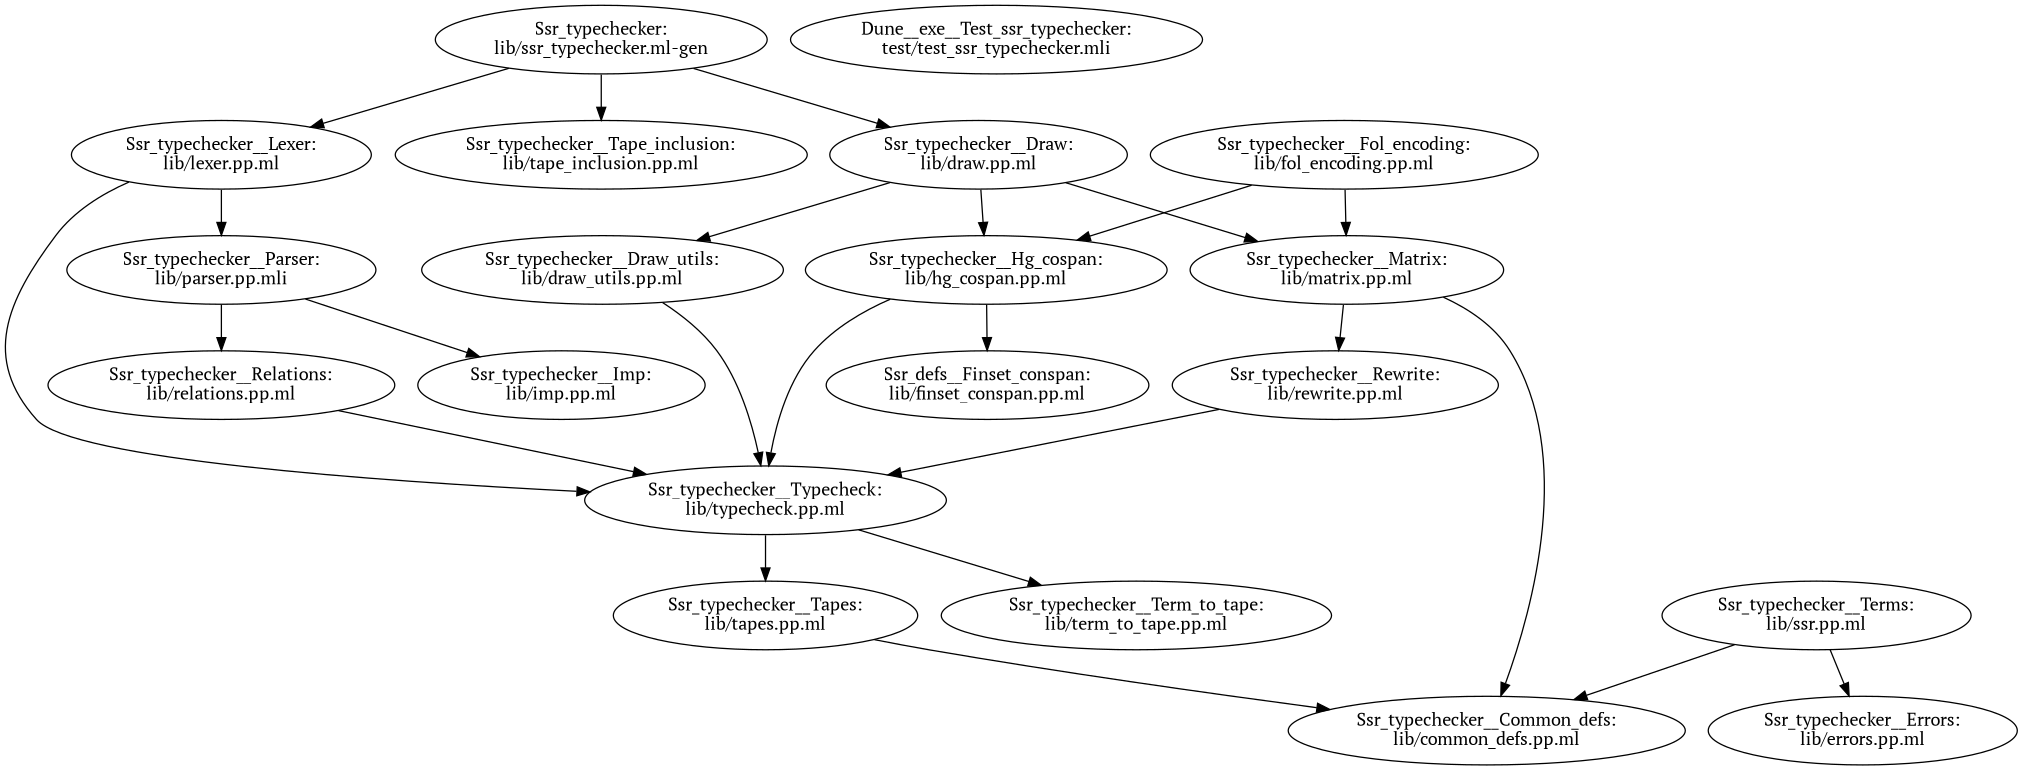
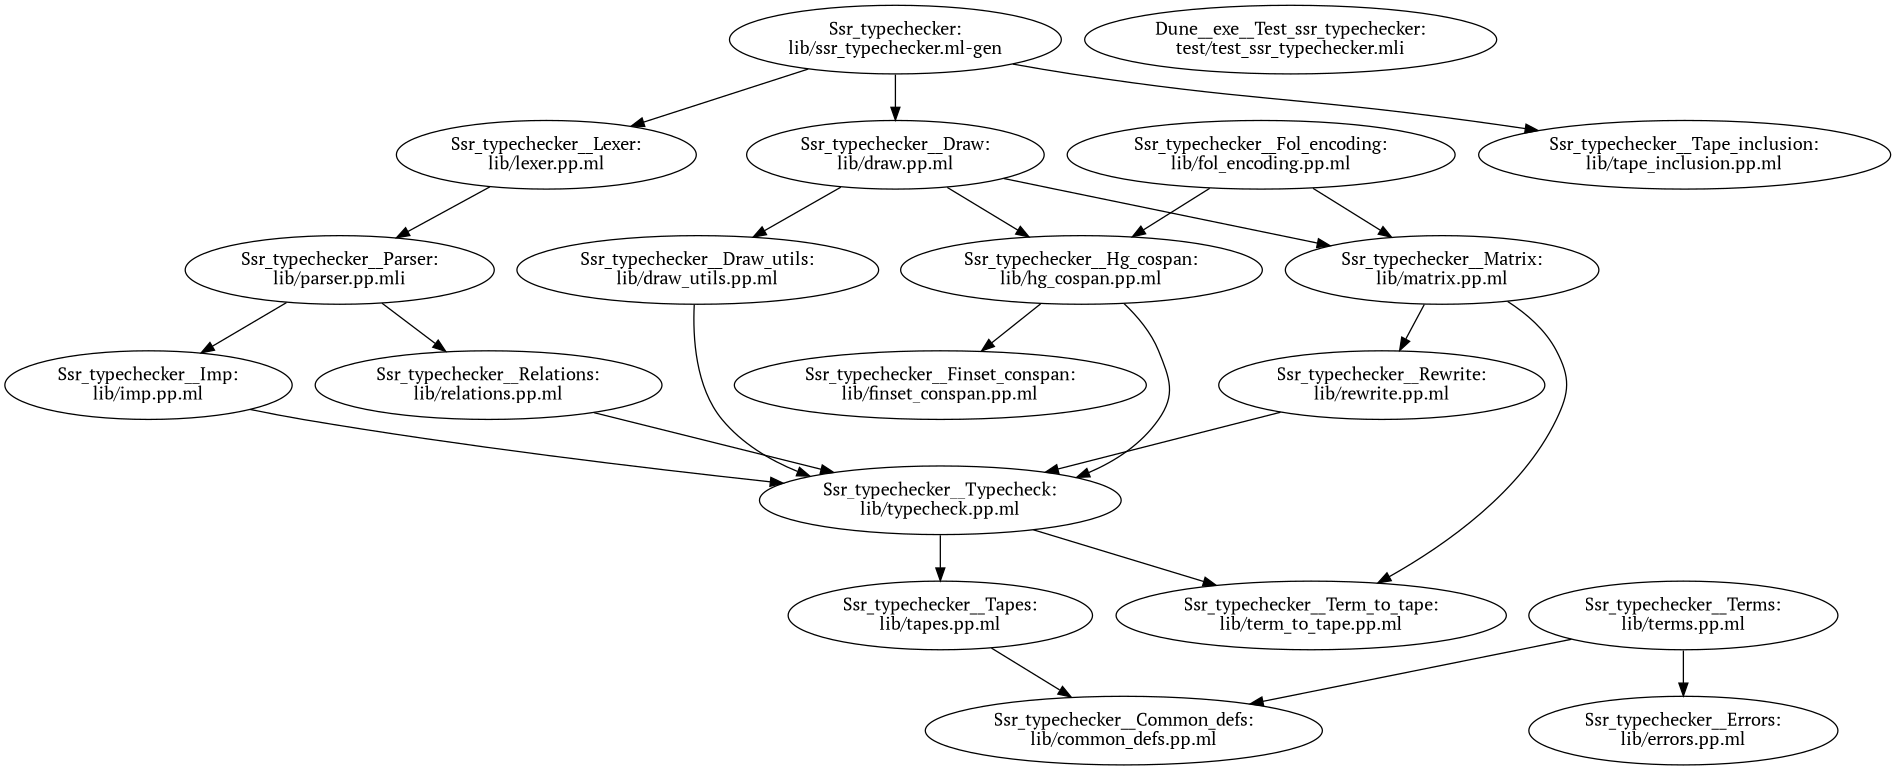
(988, 385) -> (940, 385)
(156, 455) -> (509, 450)
(1544, 473) -> (1533, 458)
(1817, 615) -> (1683, 615)
